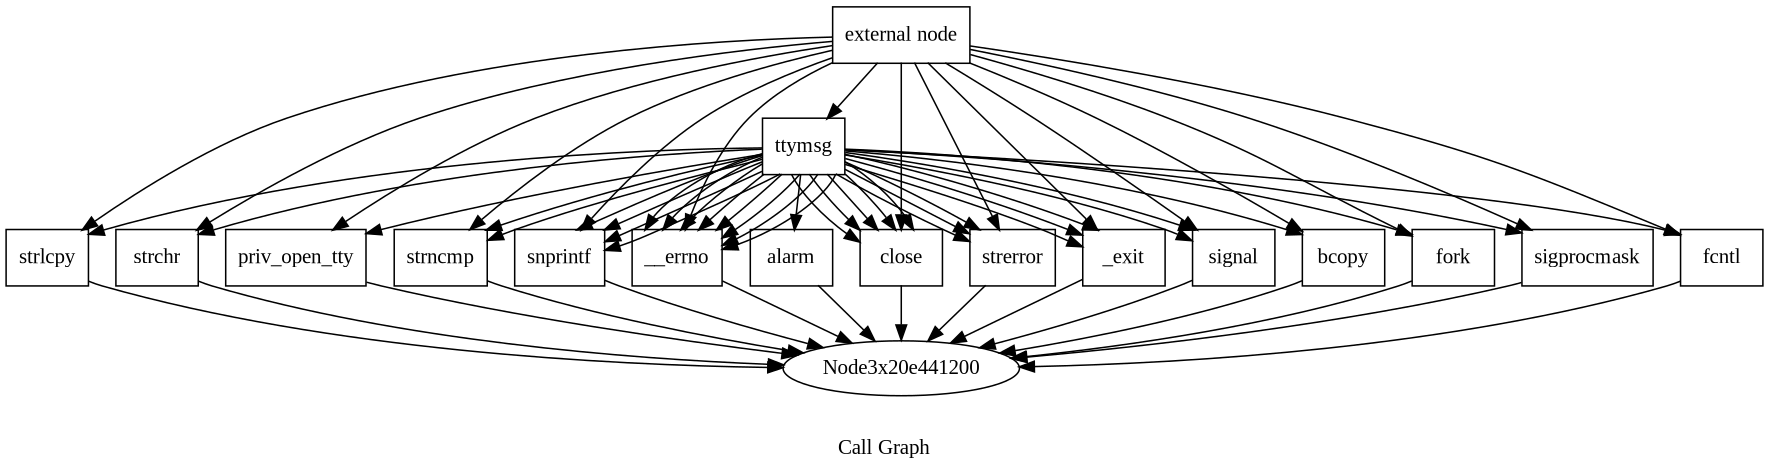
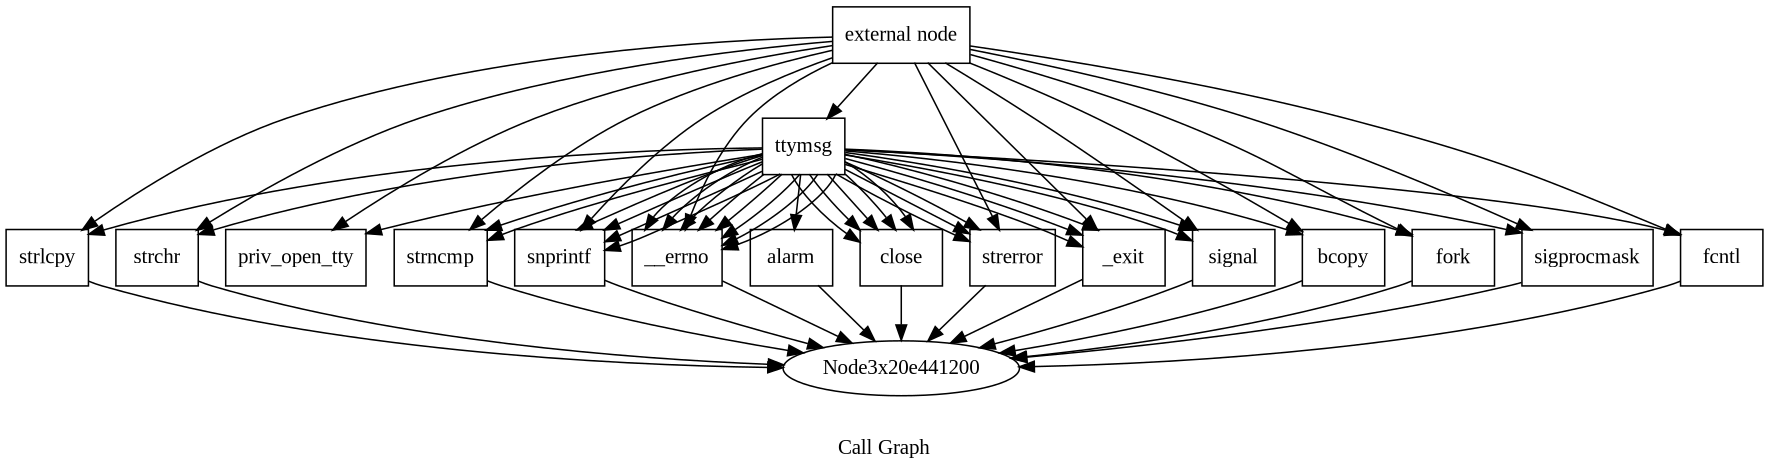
(901, 139) -> none
(573, 323) -> none
